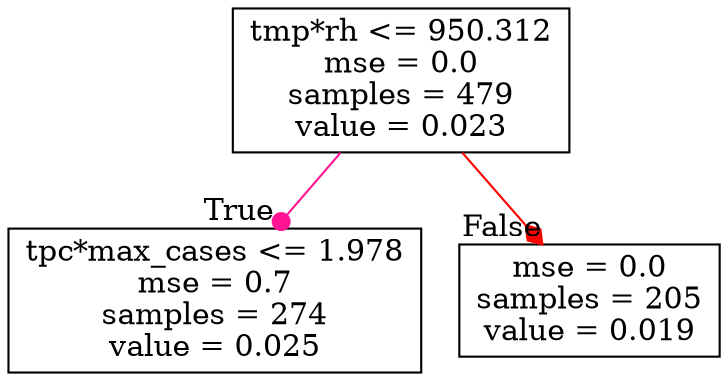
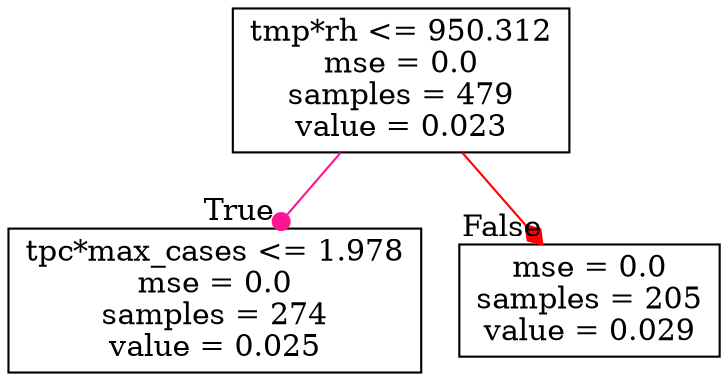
(215, 301) -> (215, 301)
(589, 301) -> (589, 301)
